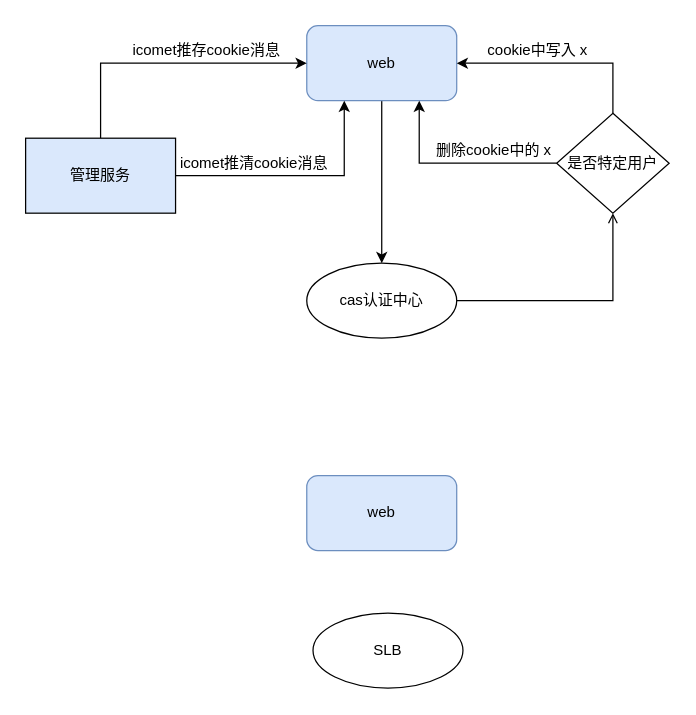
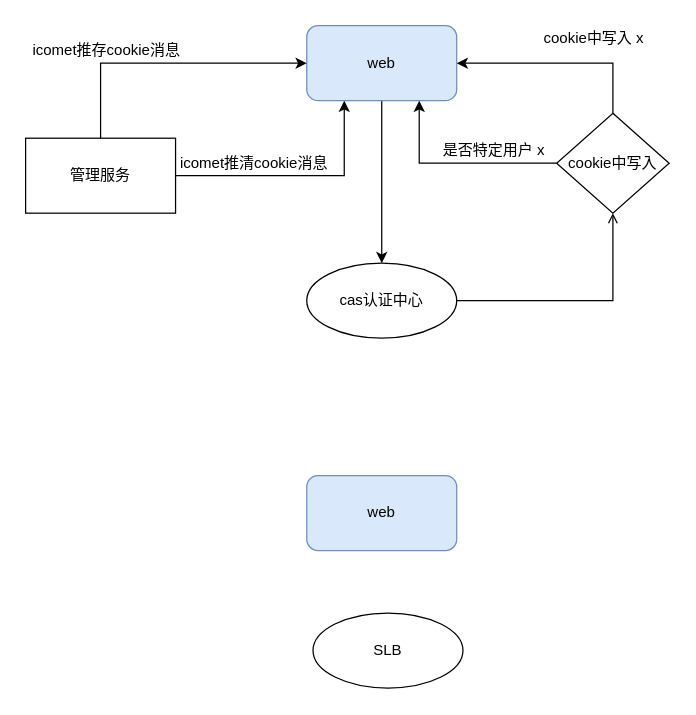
(207, 51) -> (107, 51)
(538, 51) -> (594, 38)
(494, 151) -> (494, 151)
(613, 163) -> (613, 163)
(101, 176) -> (101, 176)
